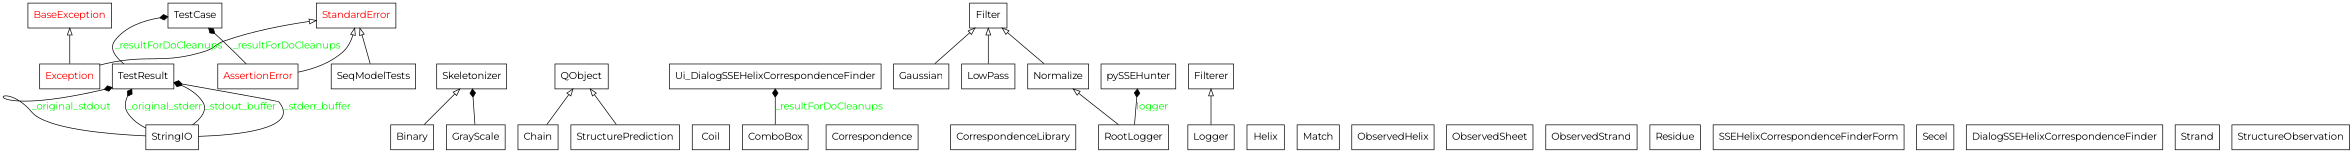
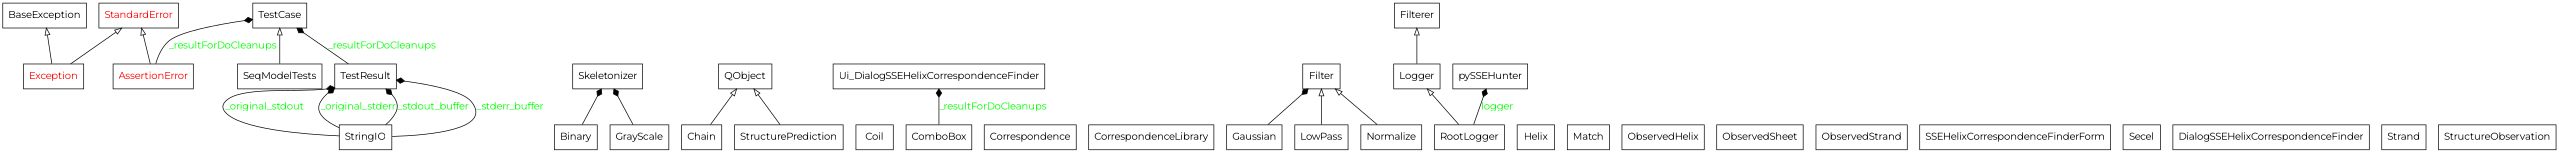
(70, 16) -> (45, 16)
(952, 48) -> (1285, 110)
(366, 49) -> (280, 49)
(439, 109) -> (590, 110)
(1099, 109) -> (1445, 109)
(1675, 137) -> none
